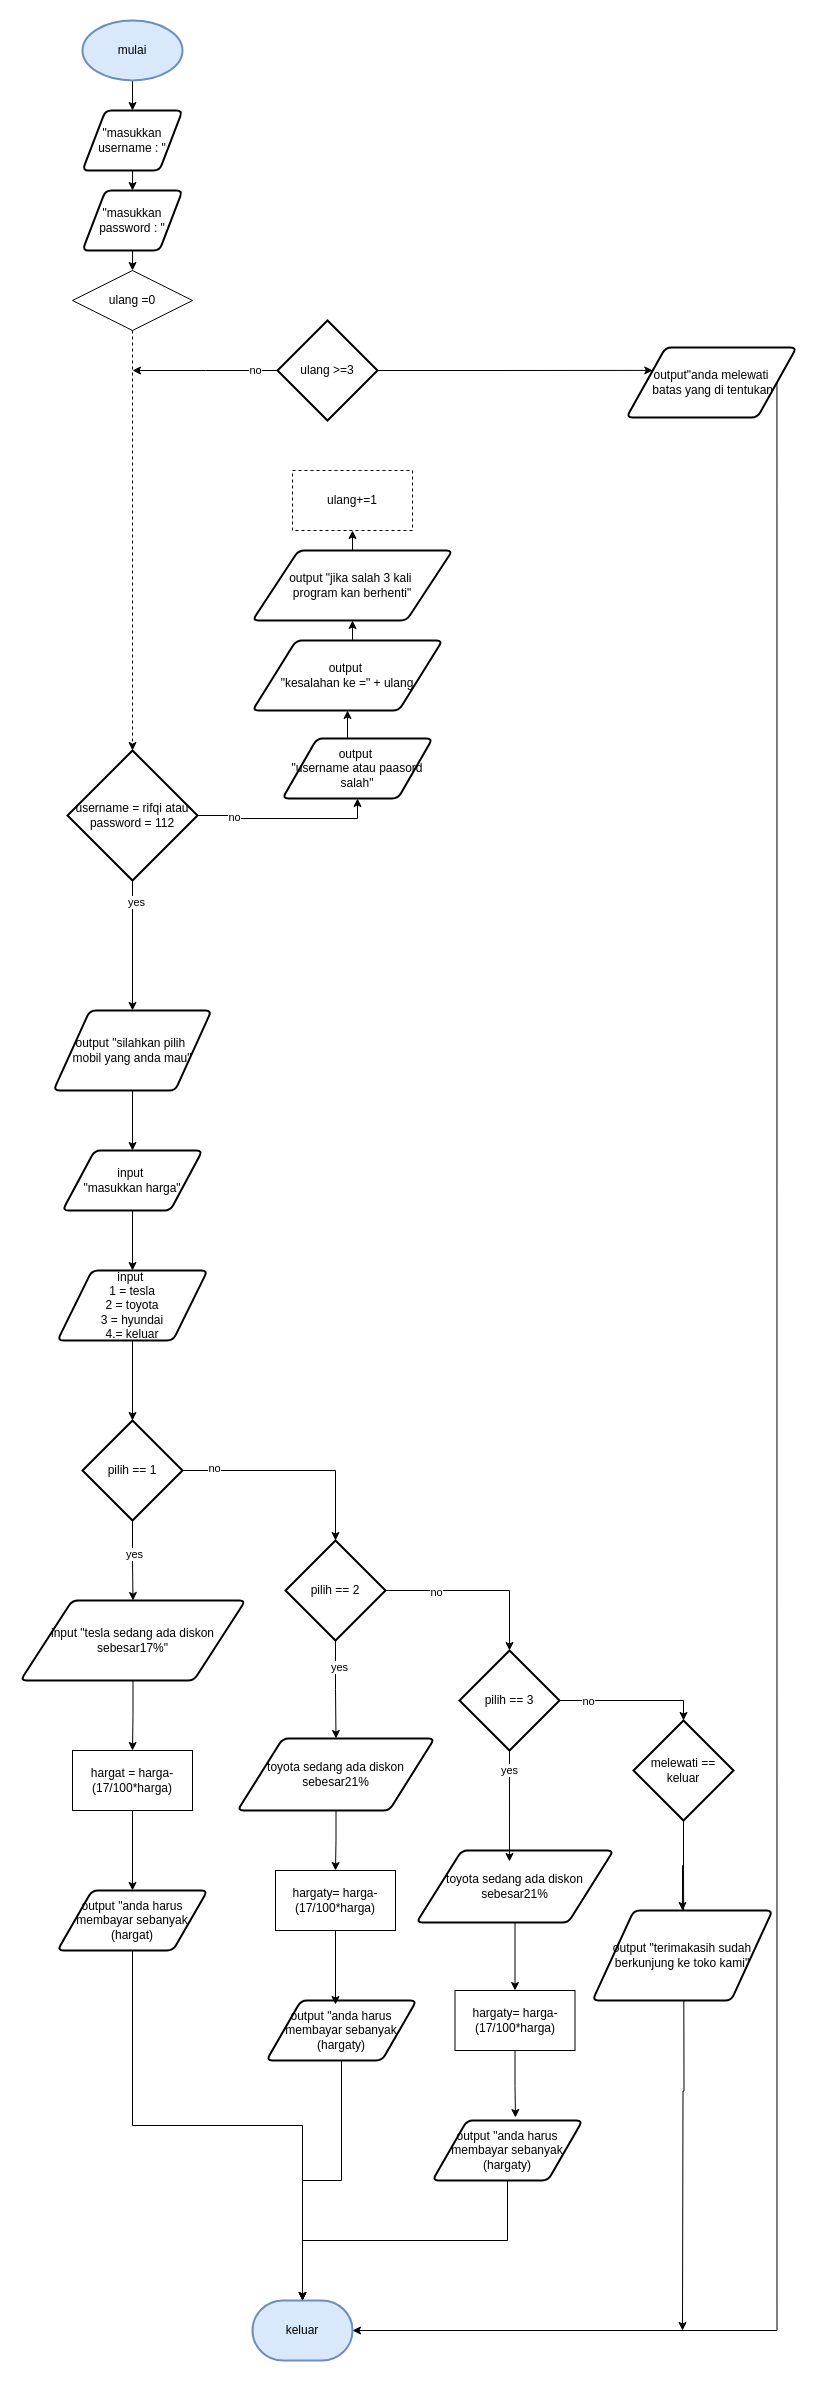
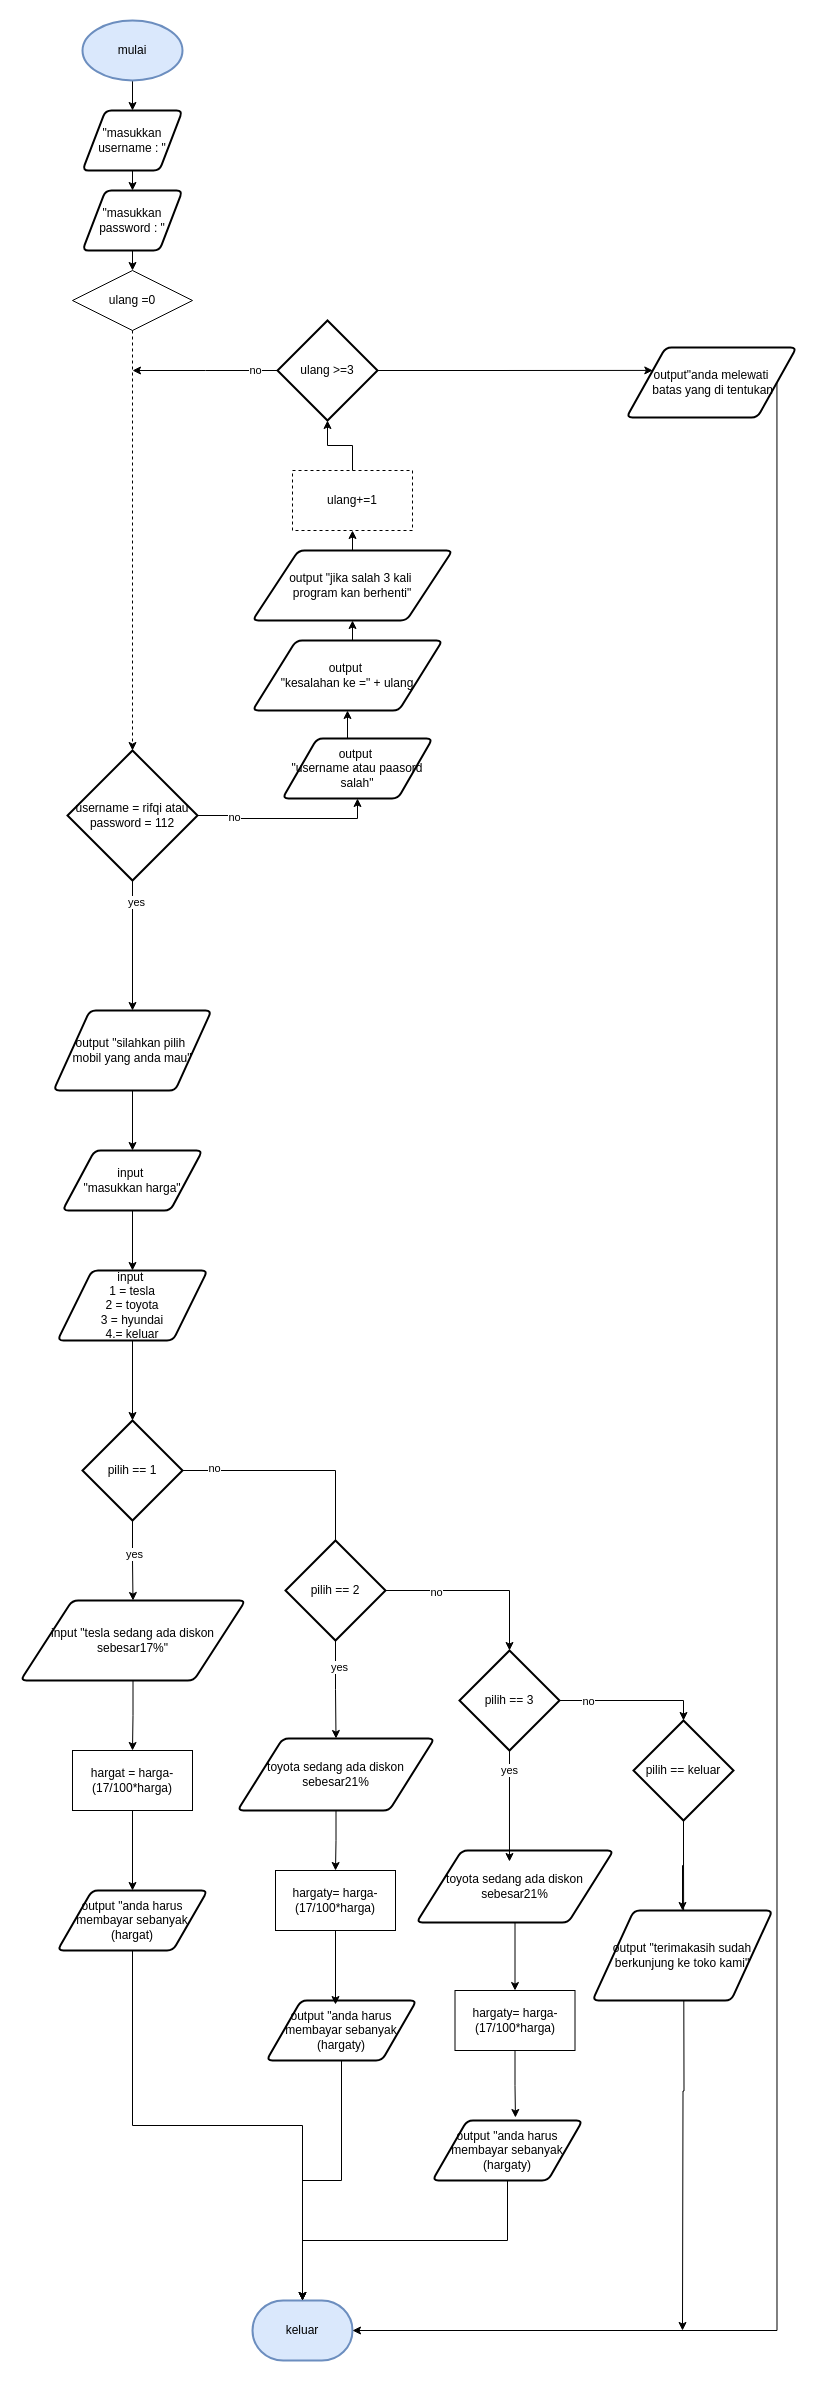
none -> (344, 446)
(336, 1532) -> (336, 1534)
(684, 1771) -> (684, 1771)
